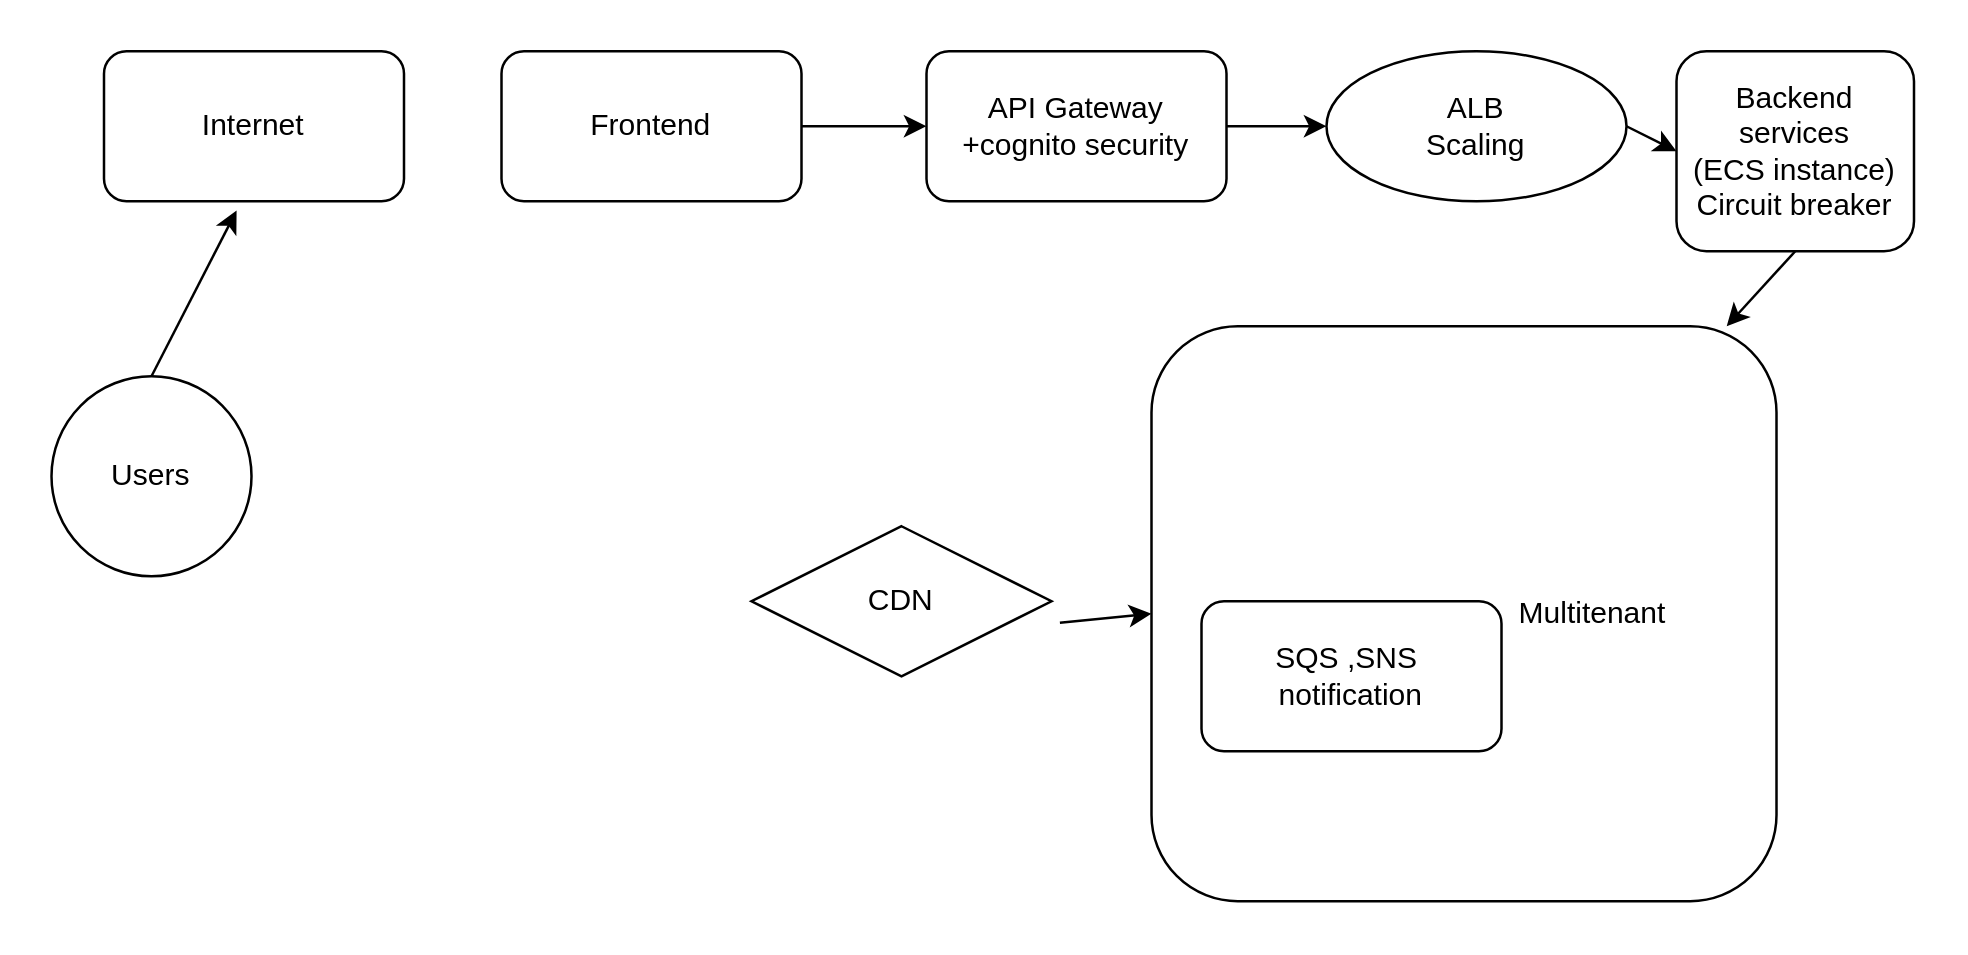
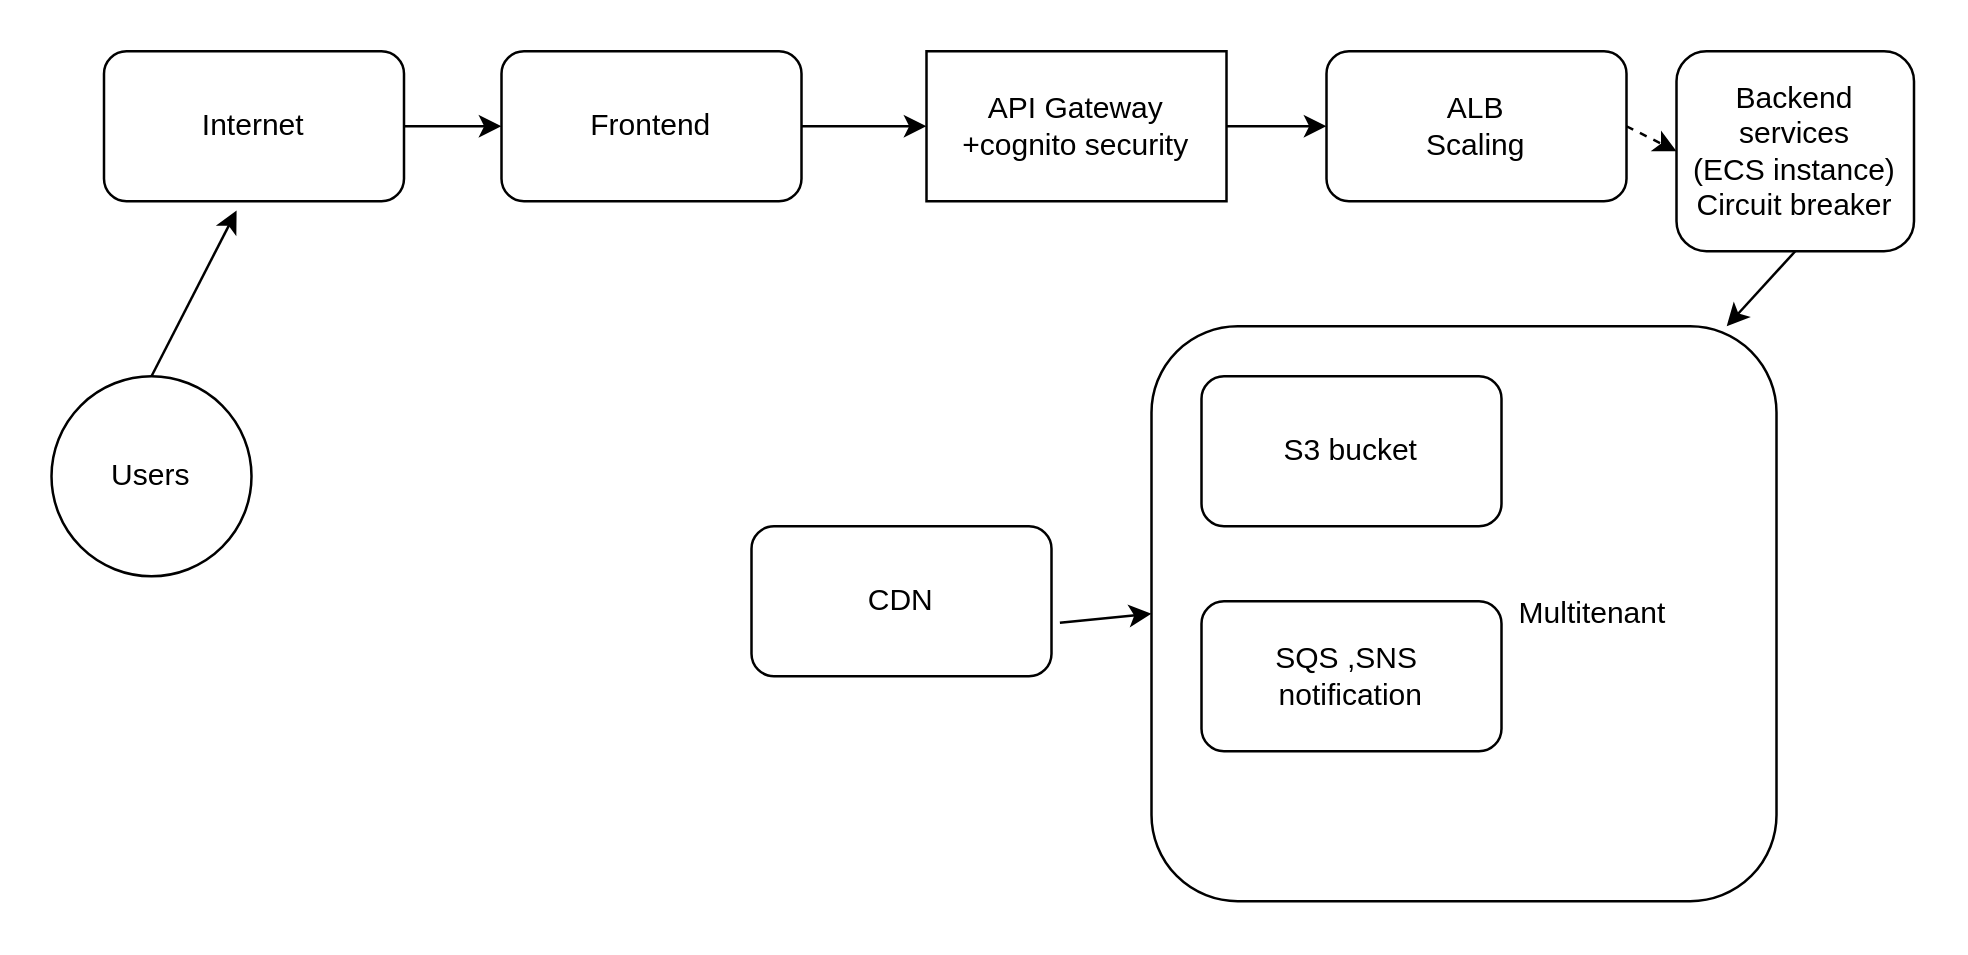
none -> (447, 126)
(1076, 126) -> (1076, 126)
(1476, 126) -> (1476, 126)
(1646, 136) -> (1646, 136)
none -> (1351, 451)
(901, 601) -> (901, 601)
